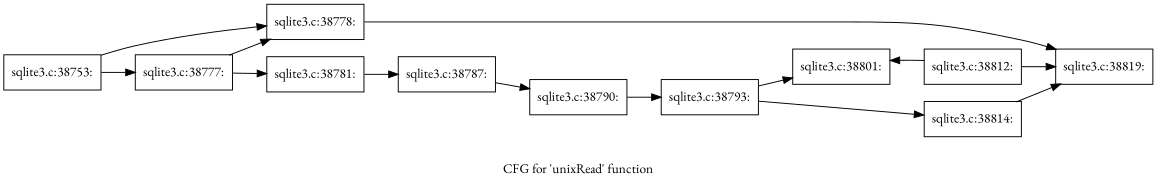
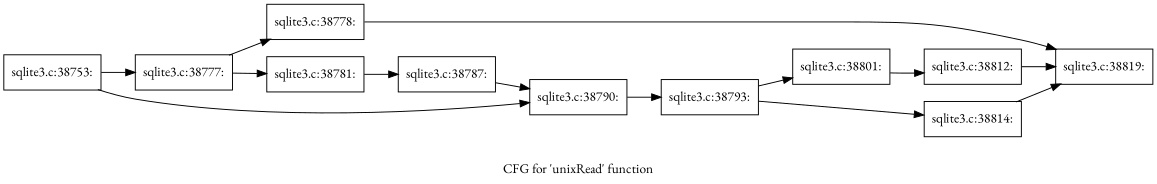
(178, 37) -> (308, 113)
(912, 60) -> (902, 73)
